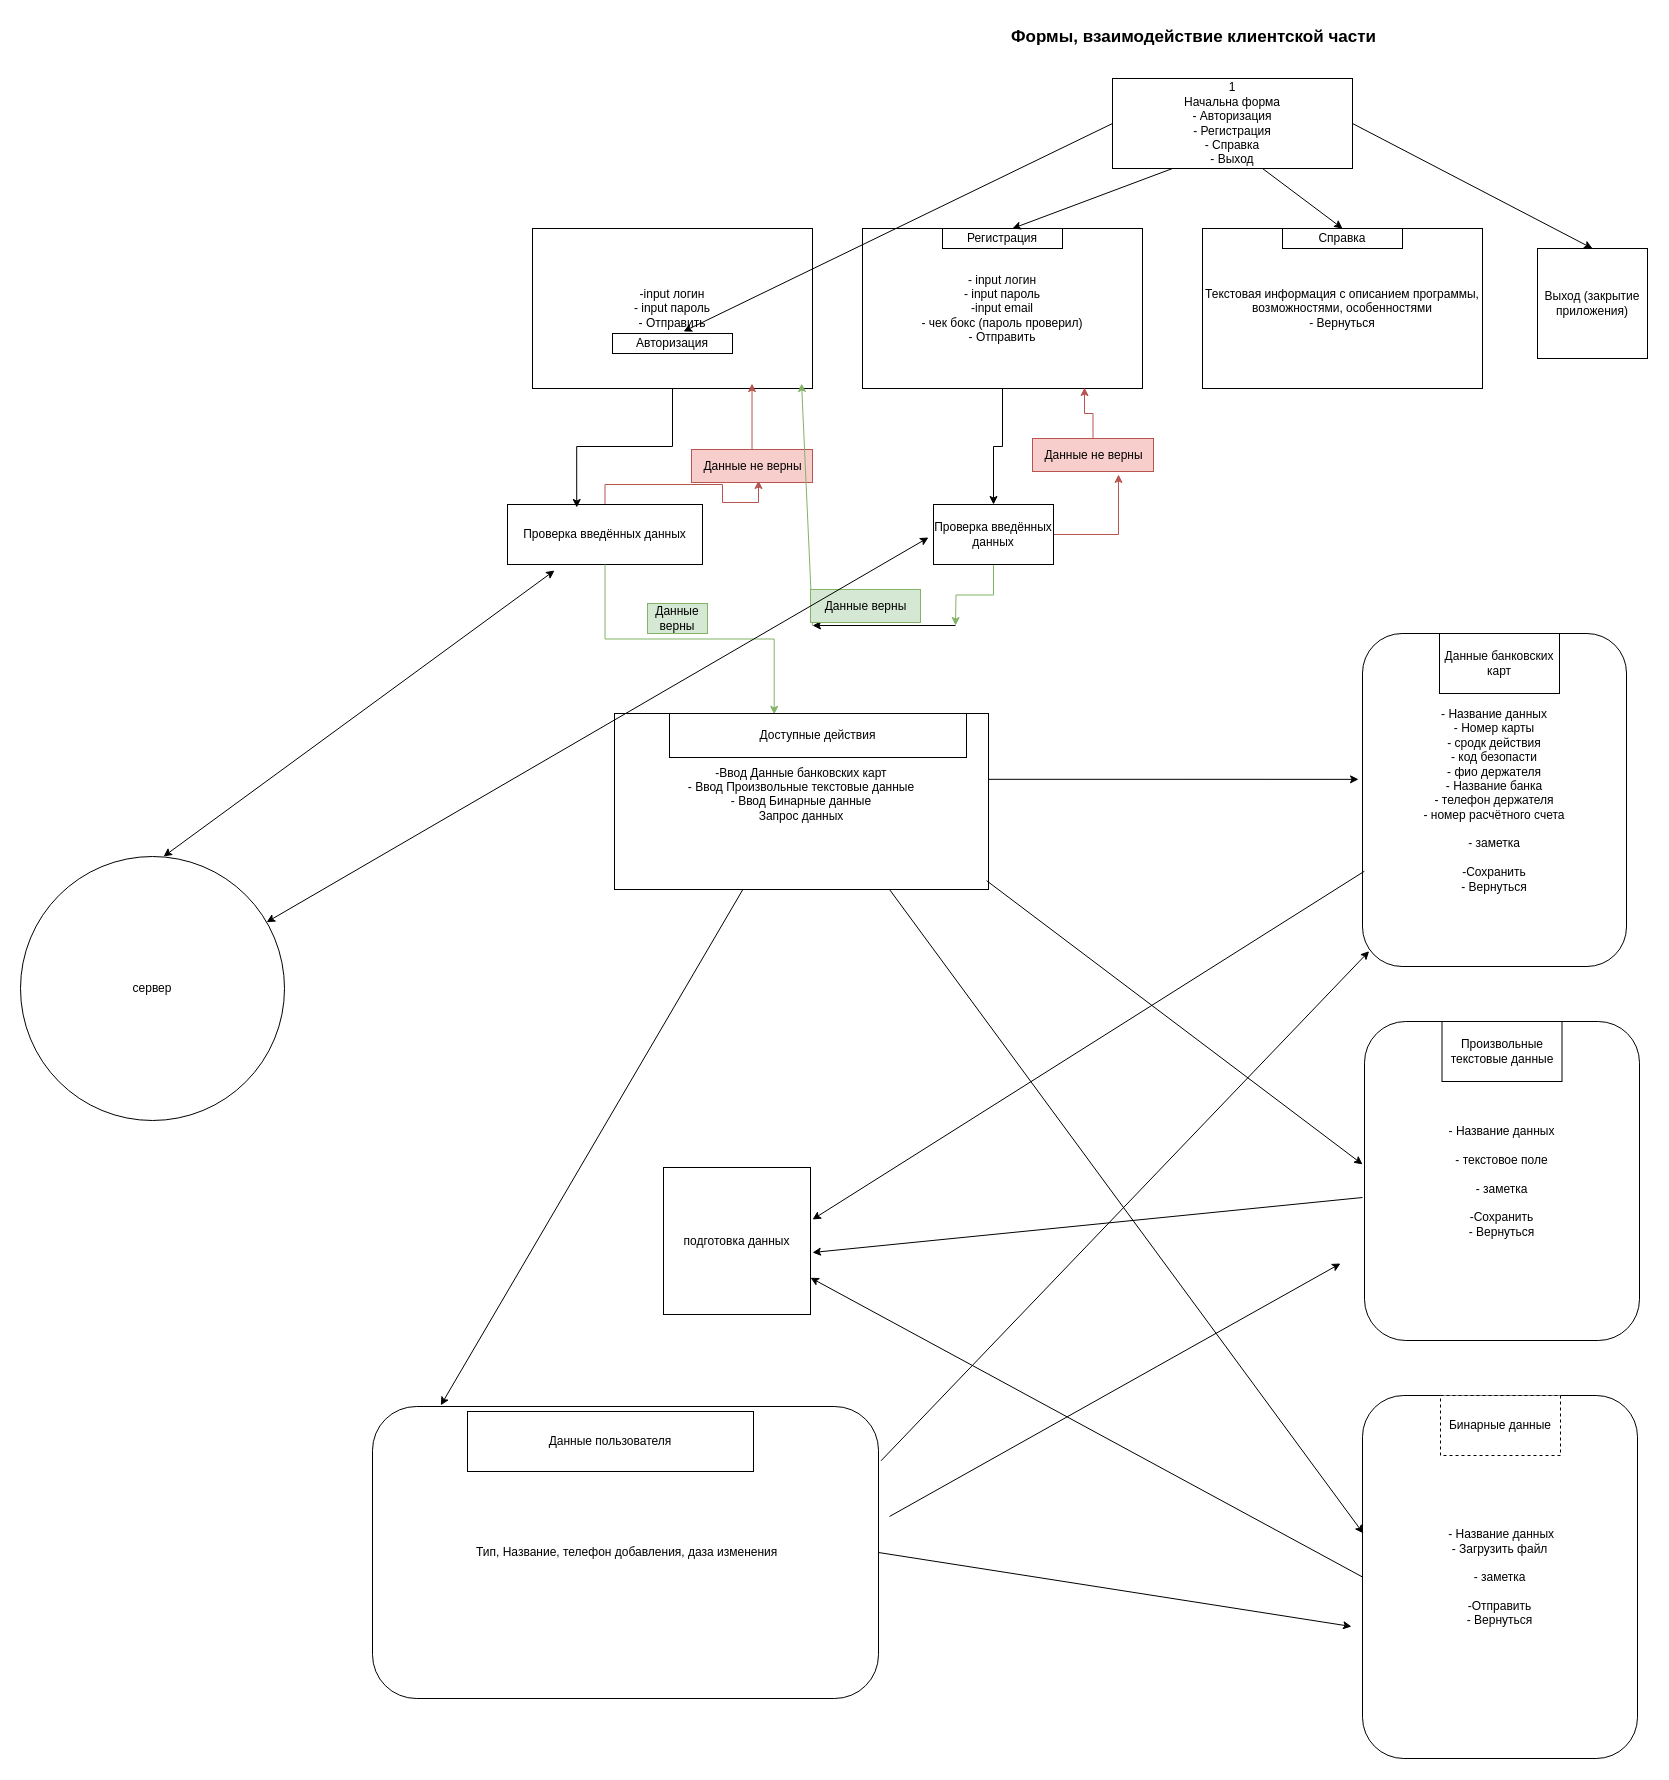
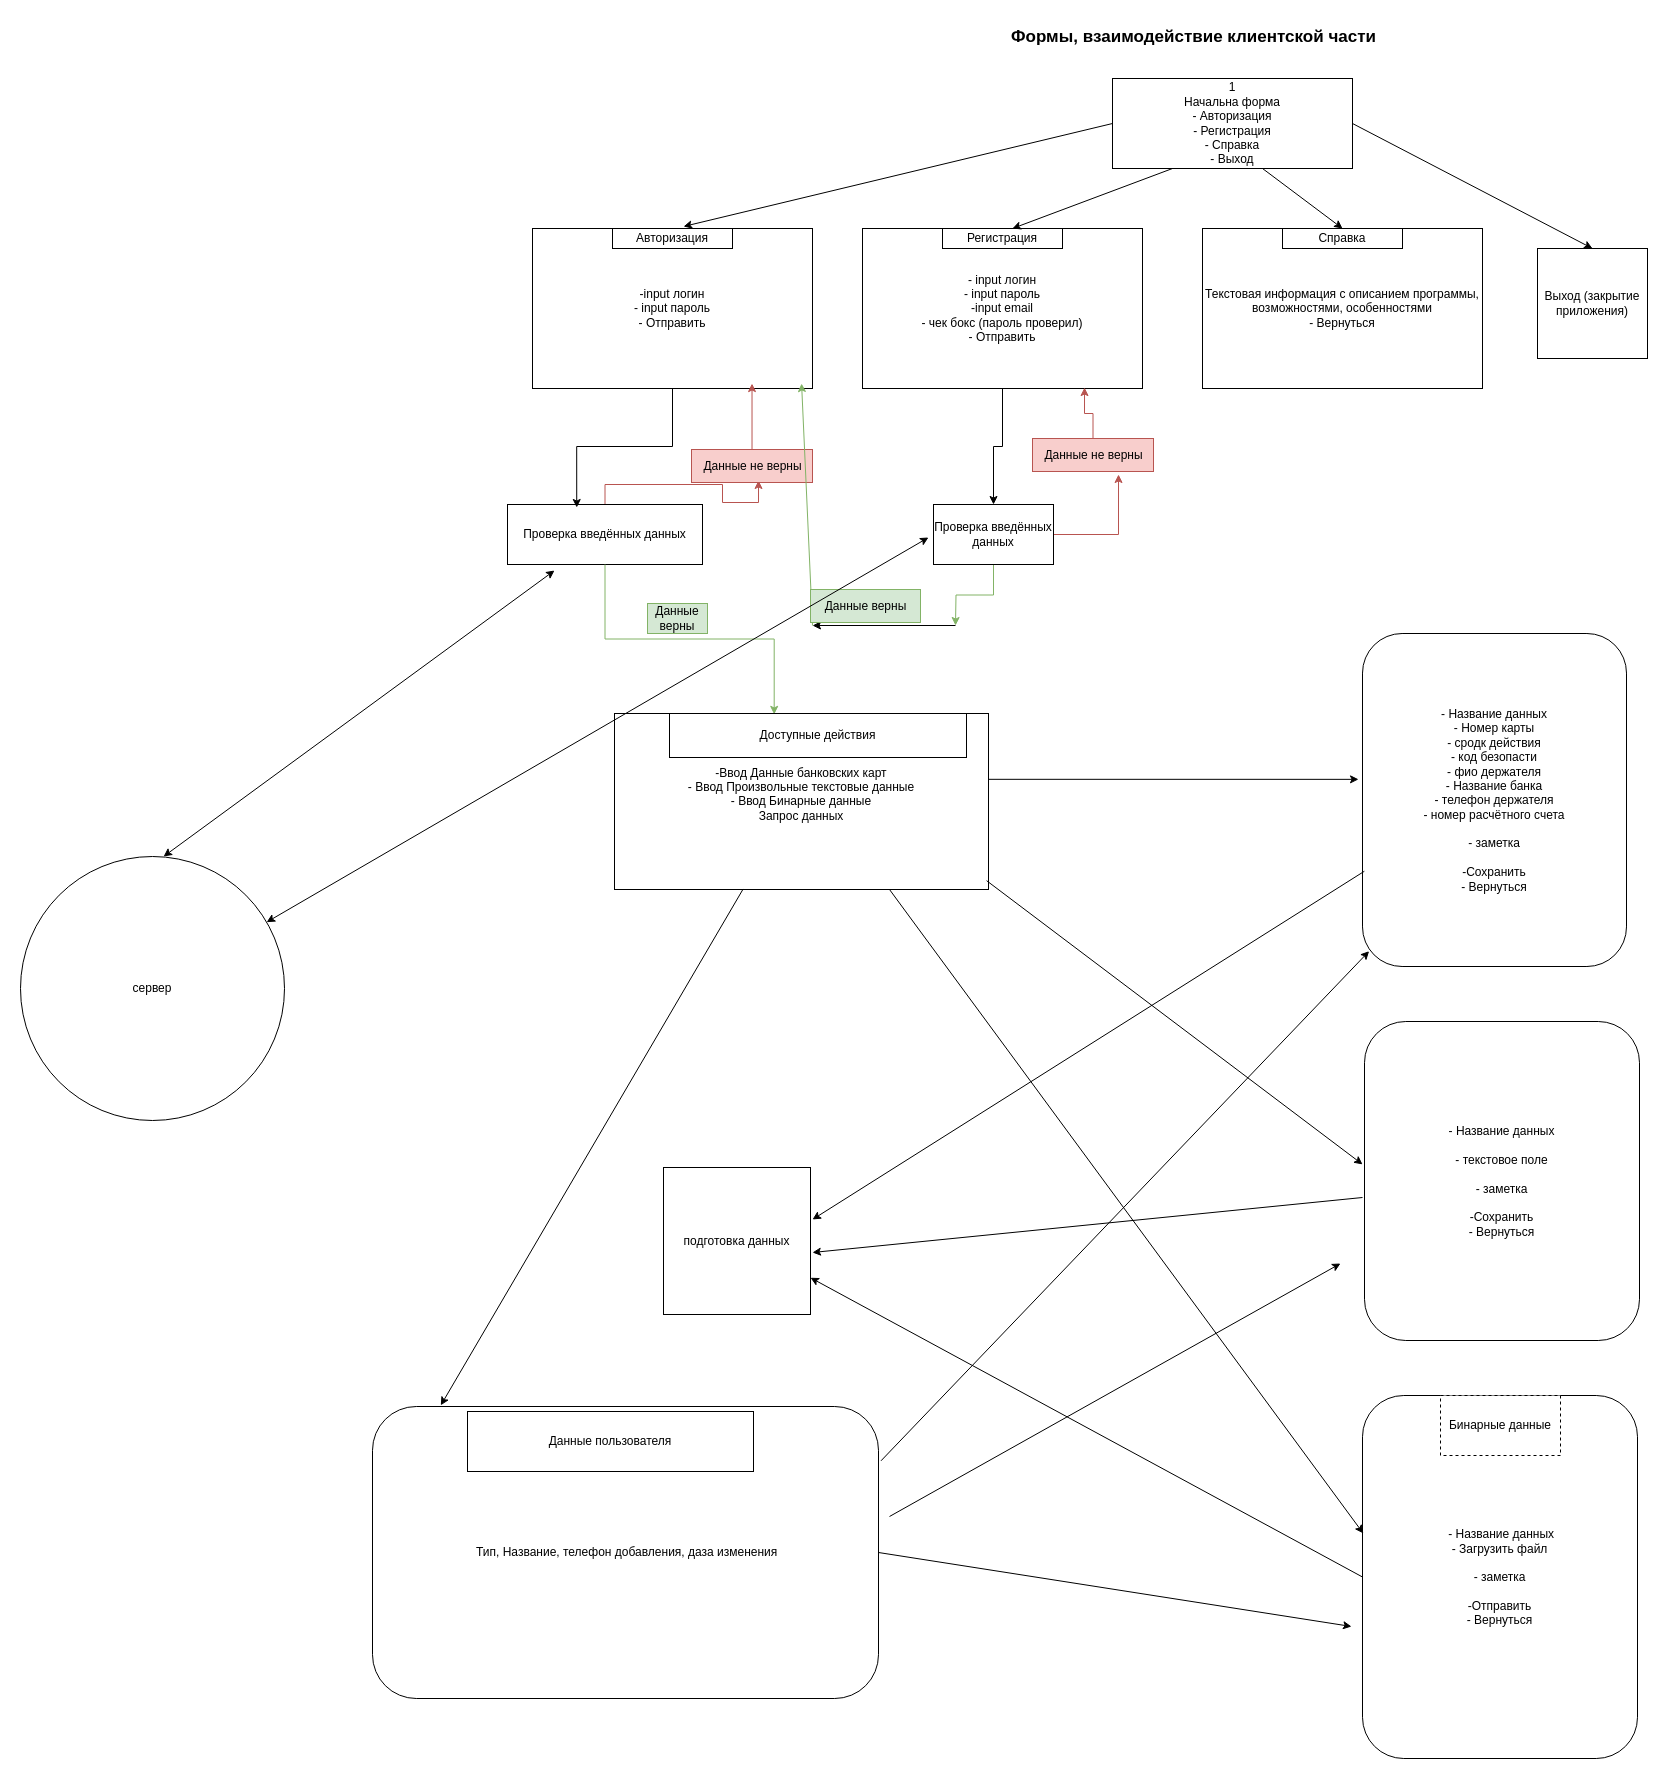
(673, 344) -> (673, 239)
(1500, 664) -> none
(1502, 1052) -> none
